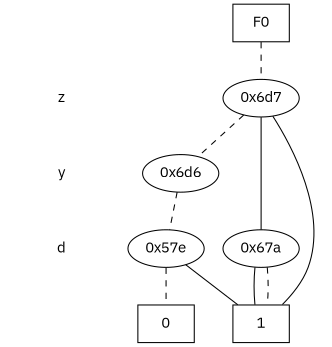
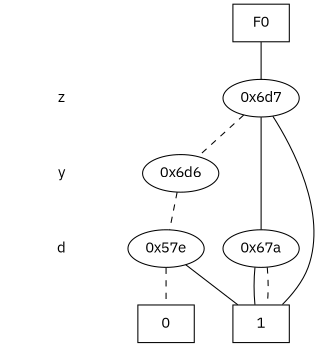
(261, 61) -> (261, 61)
